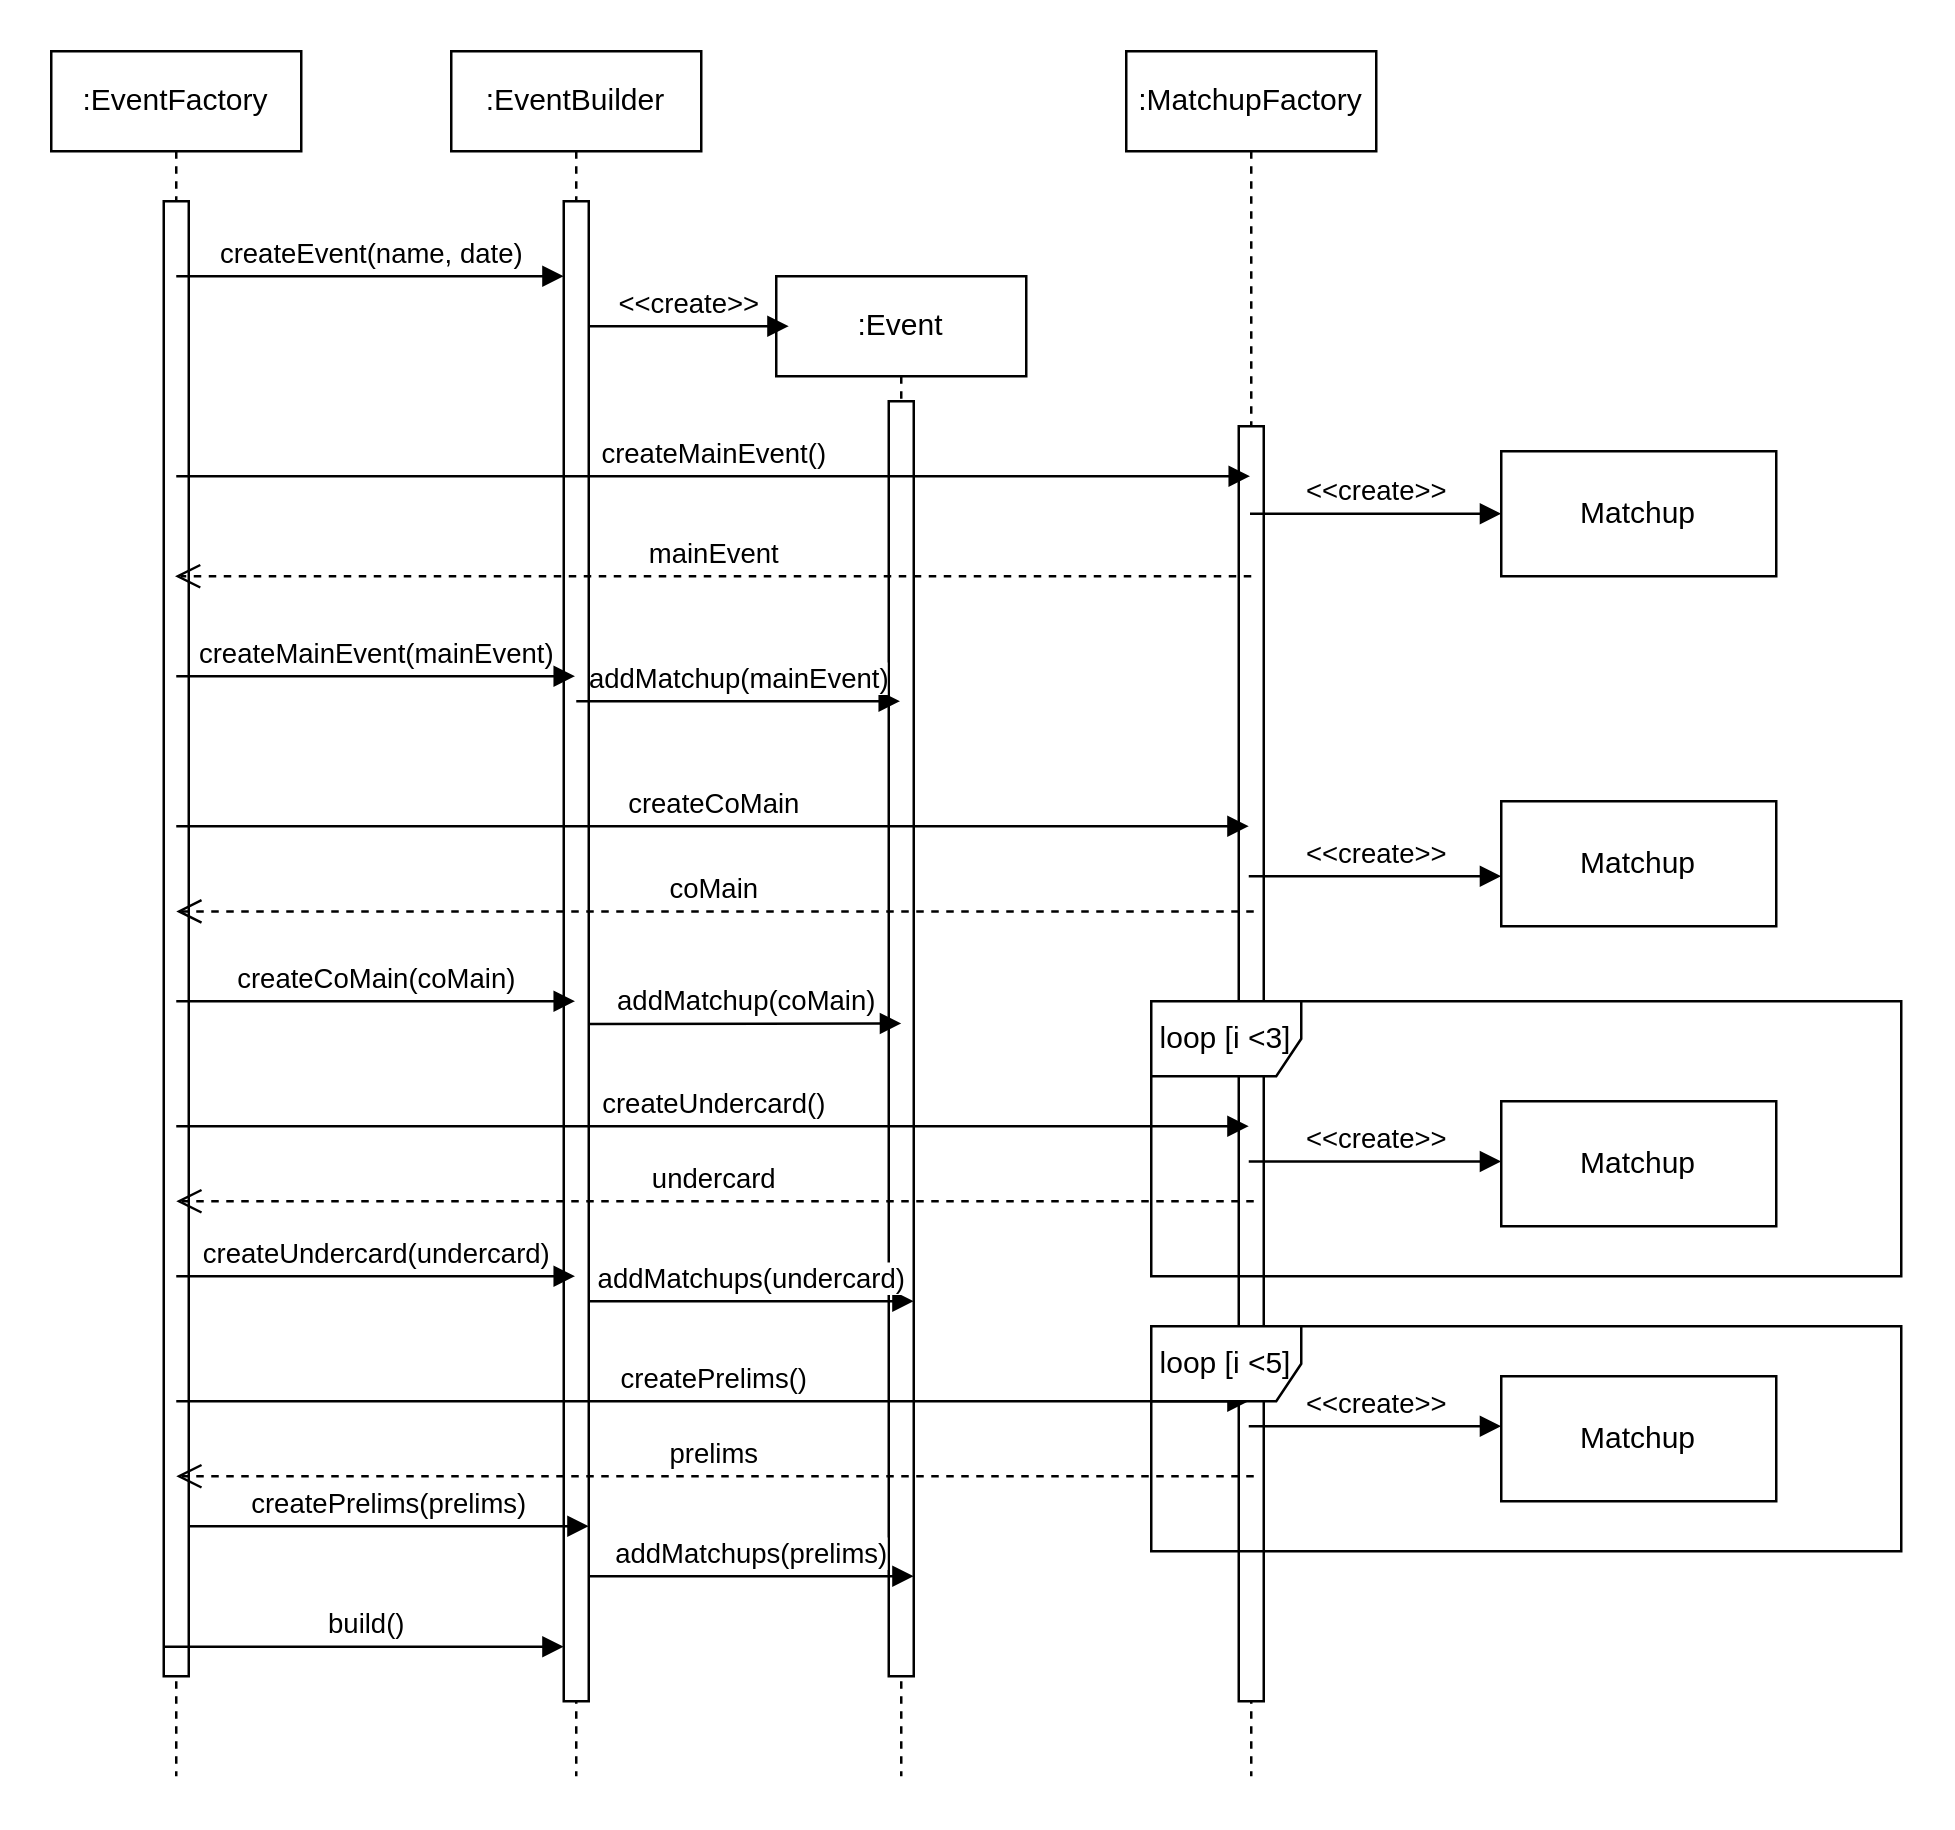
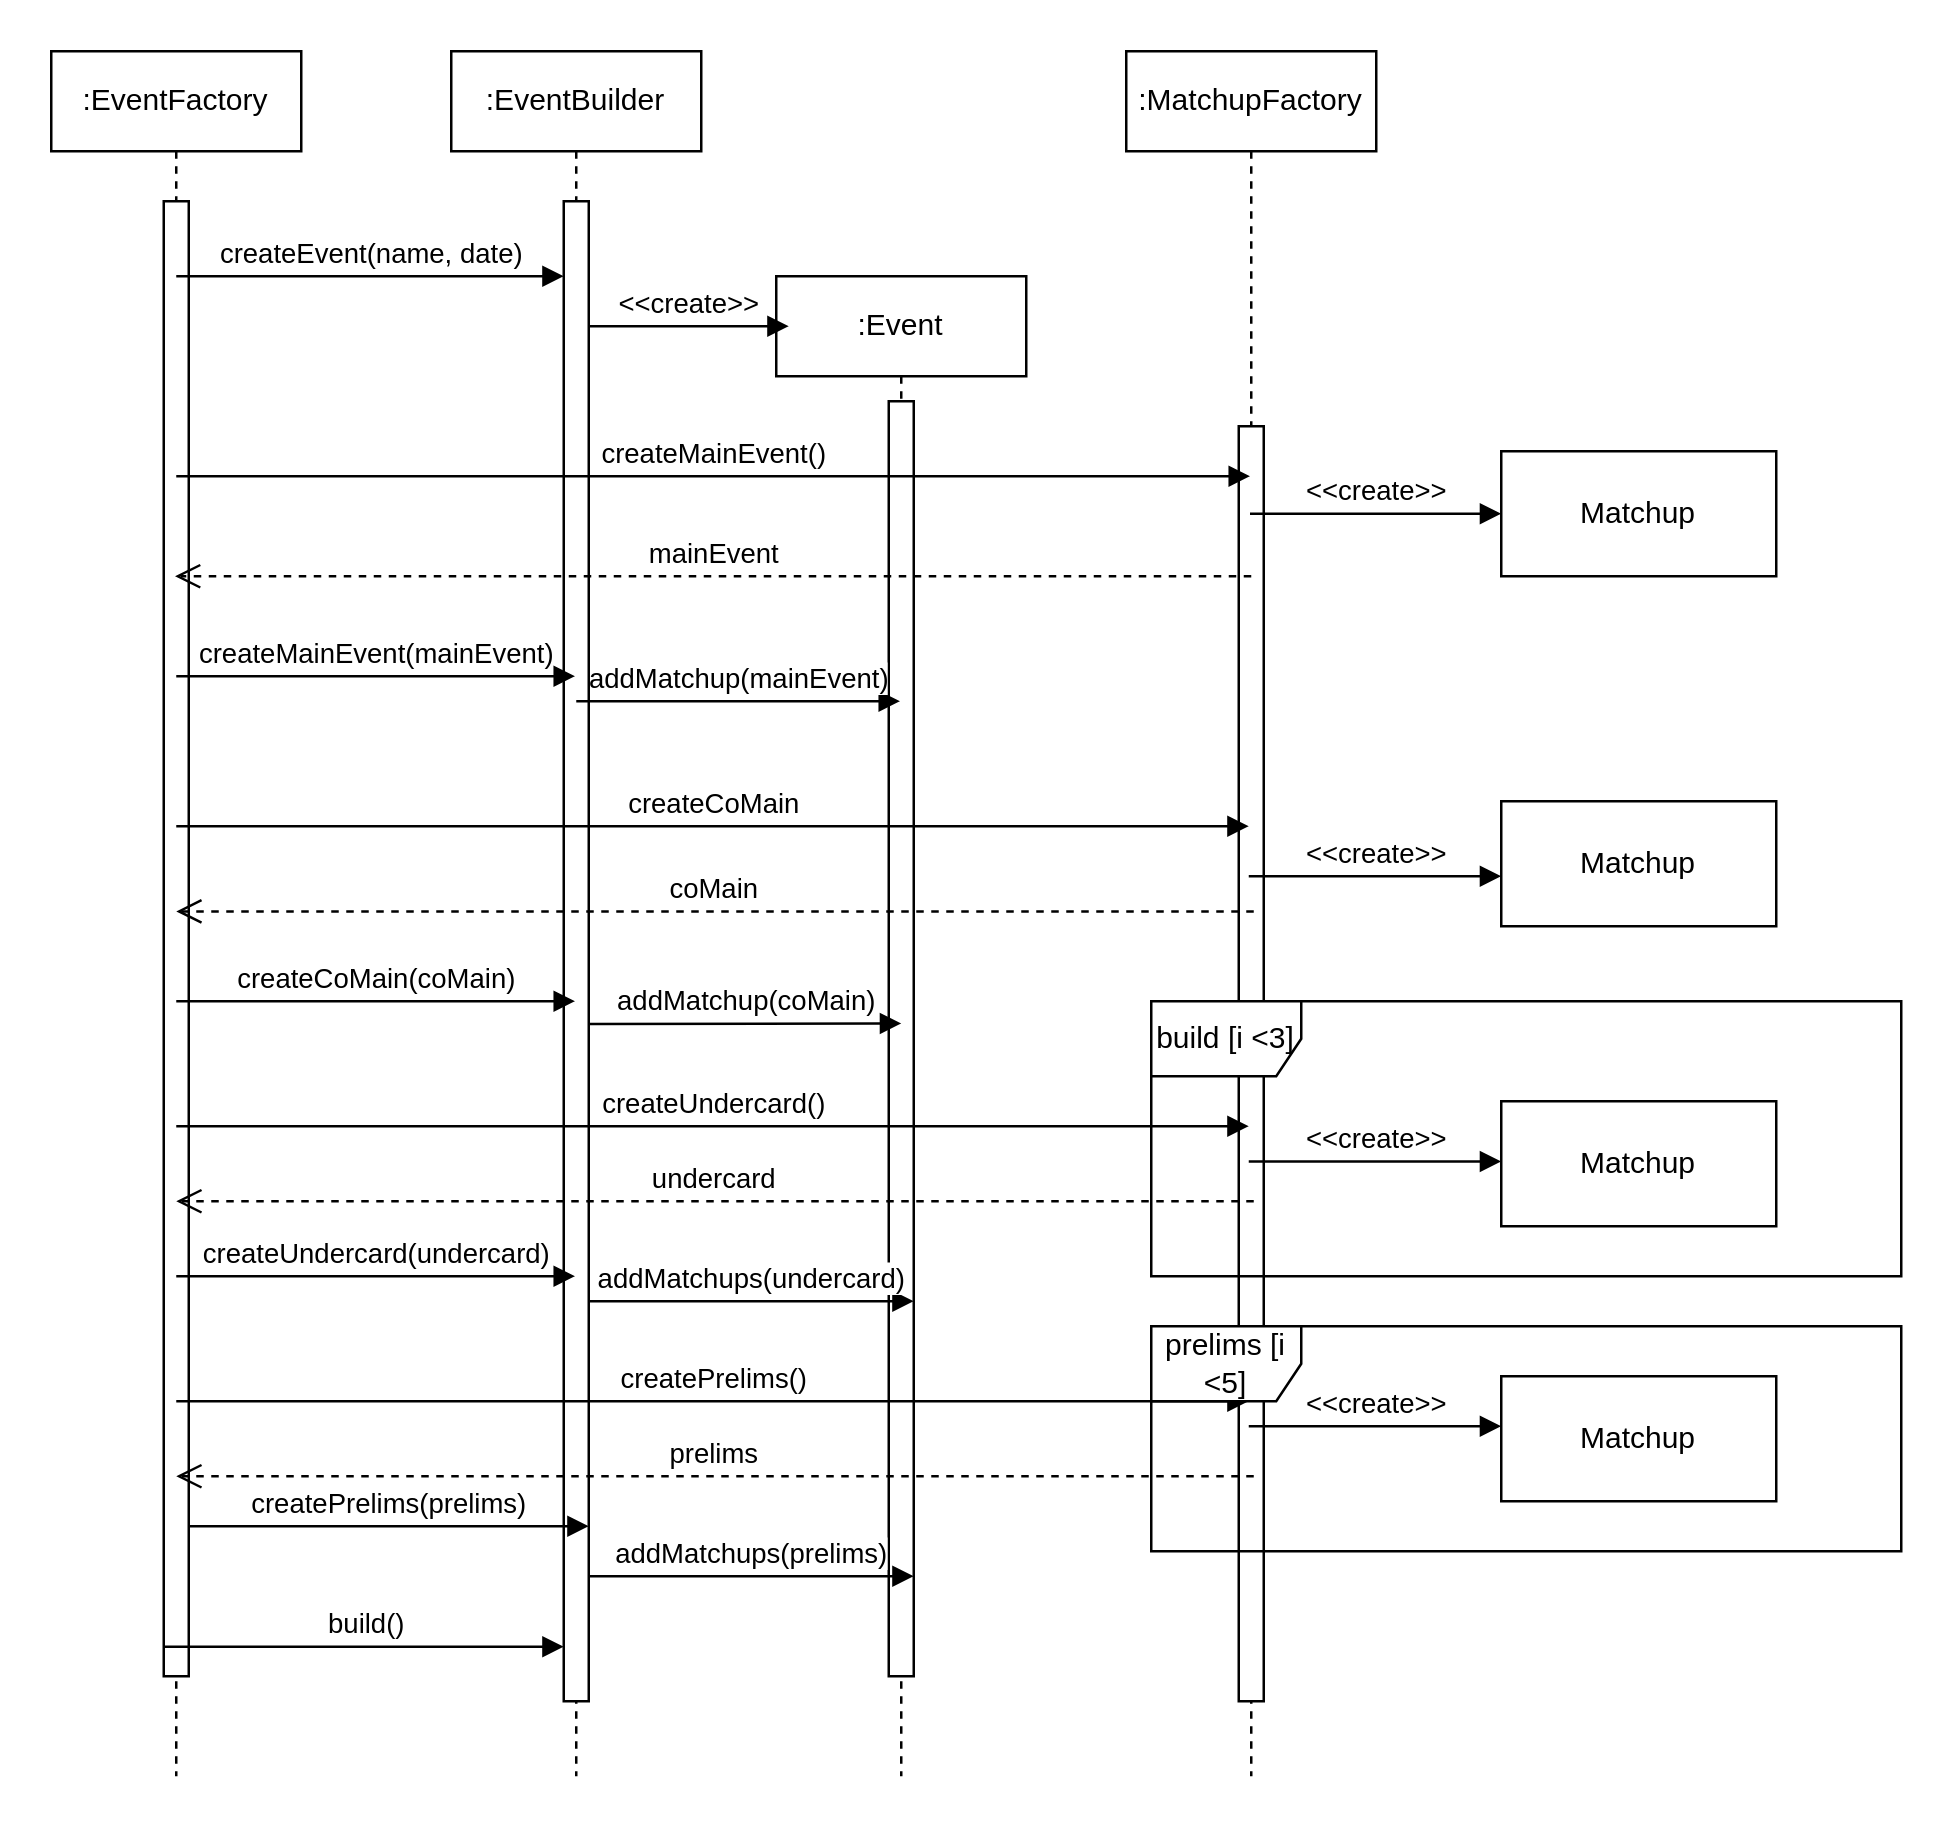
(1226, 1039) -> (1226, 1039)
(1226, 1364) -> (1226, 1364)
